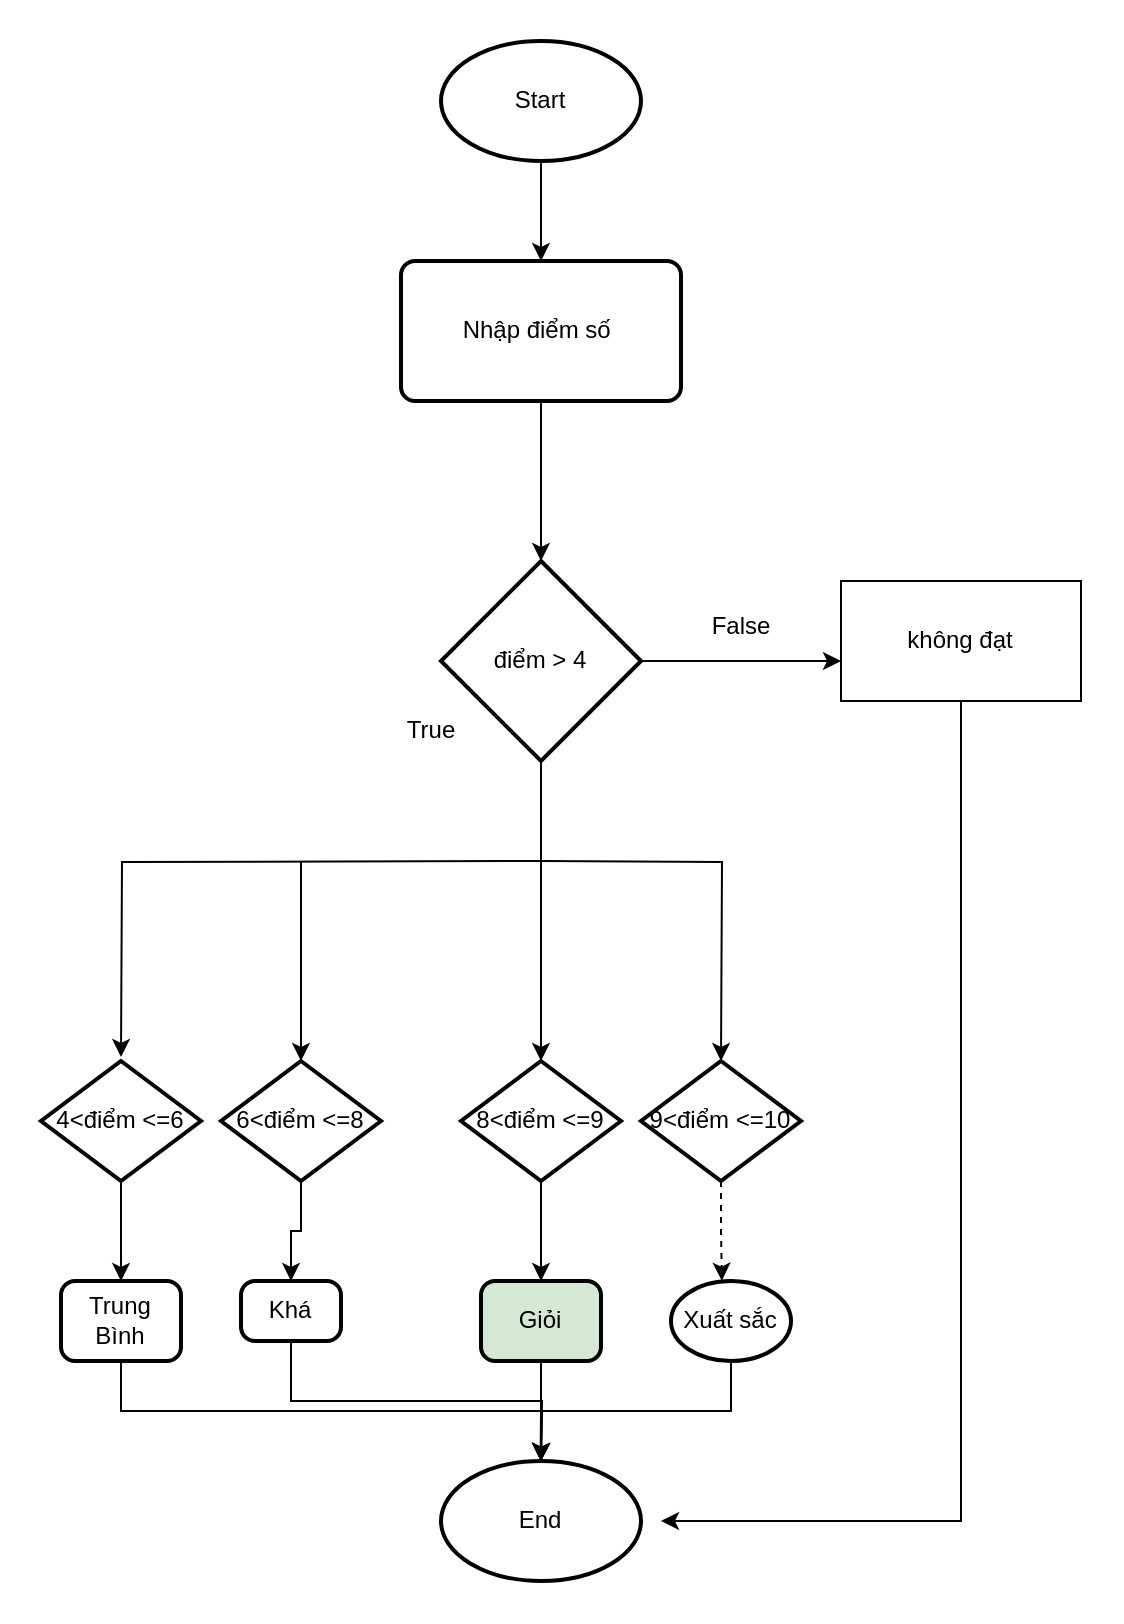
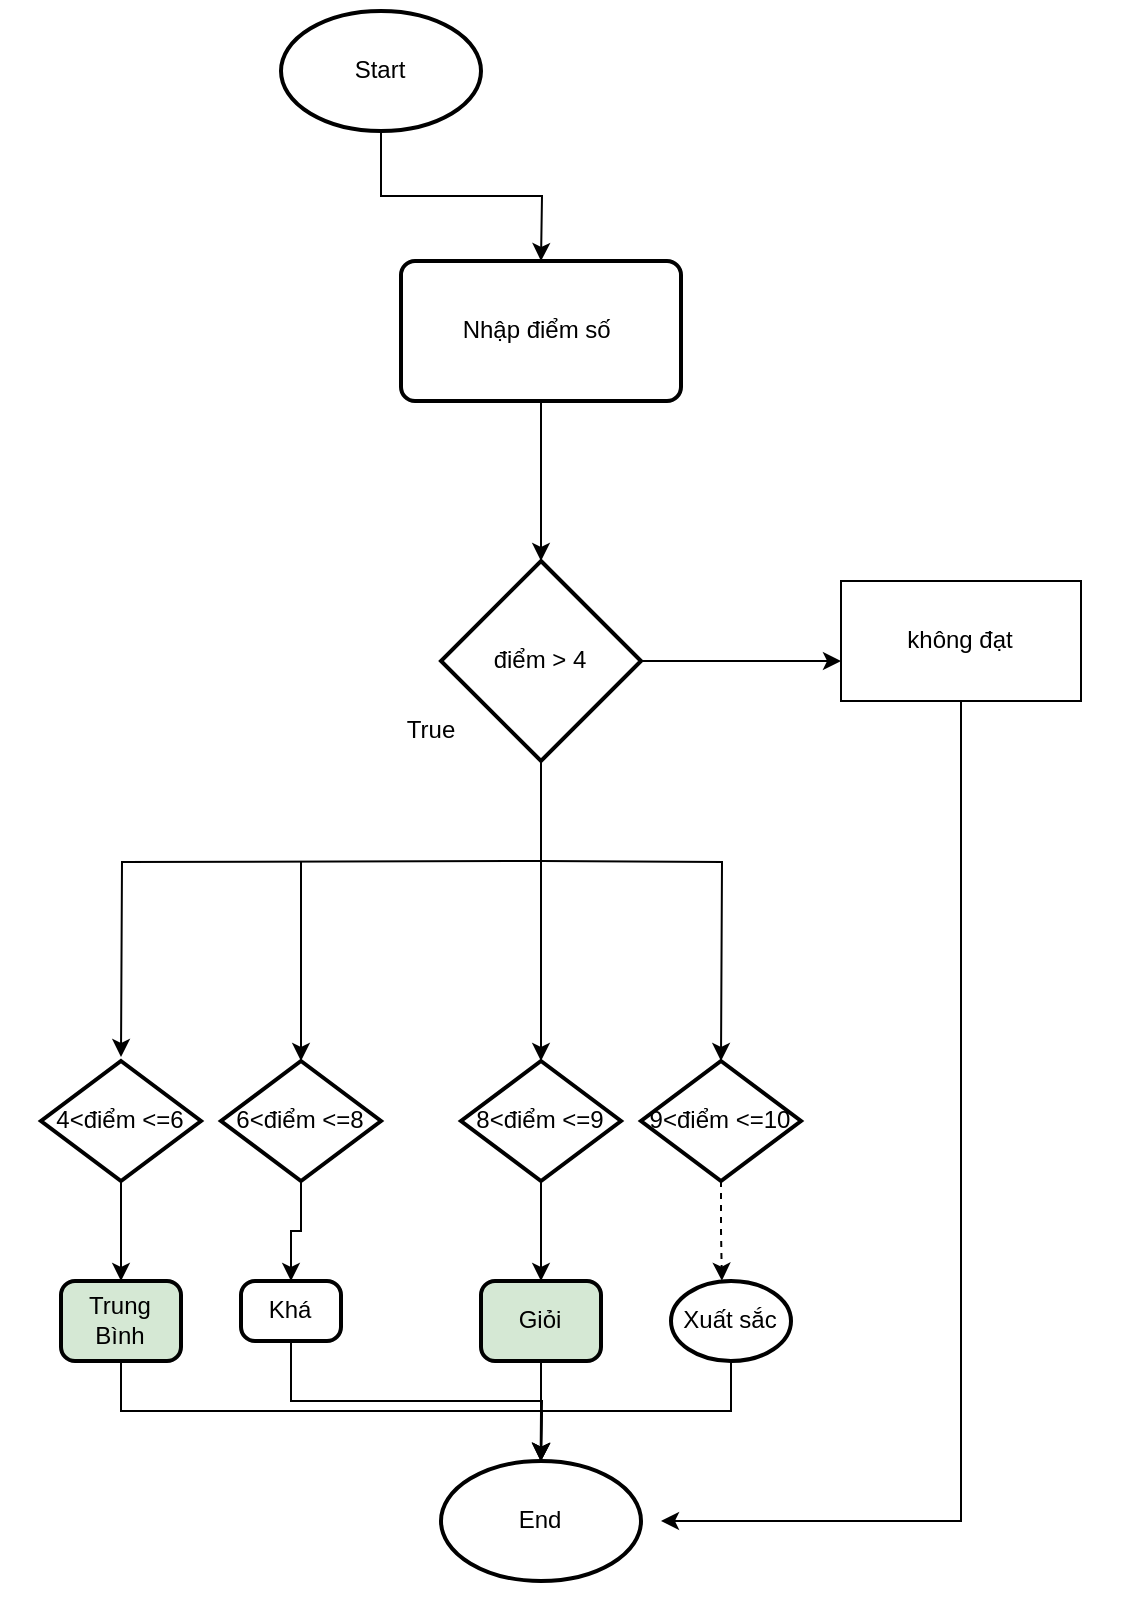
(541, 101) -> (381, 71)
(741, 627) -> none
(121, 1321) -> (121, 1321)
